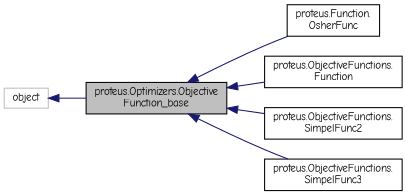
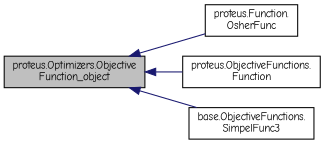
(26, 98) -> none
(156, 98) -> (75, 72)
(333, 123) -> none
(333, 175) -> (251, 123)
